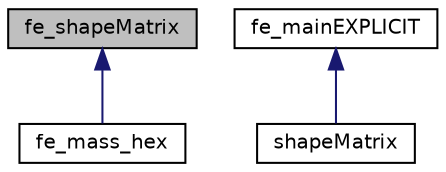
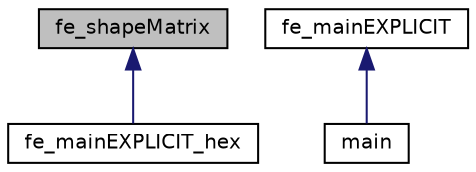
(102, 143) -> (133, 143)
(336, 143) -> (367, 143)
